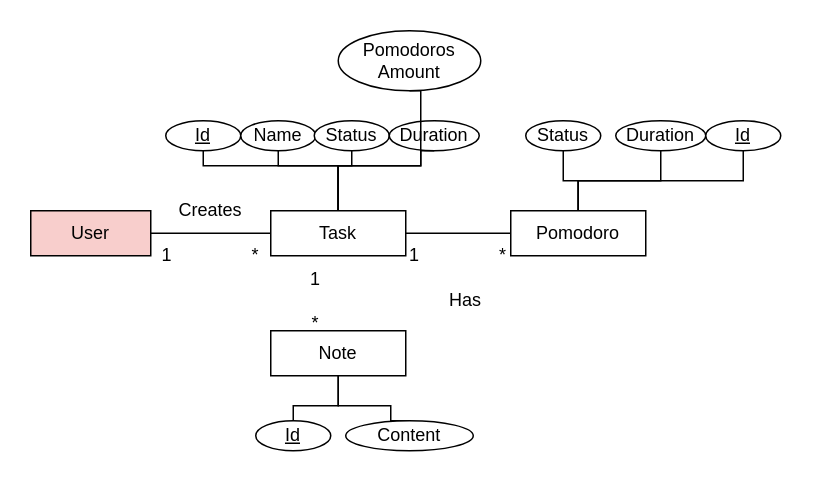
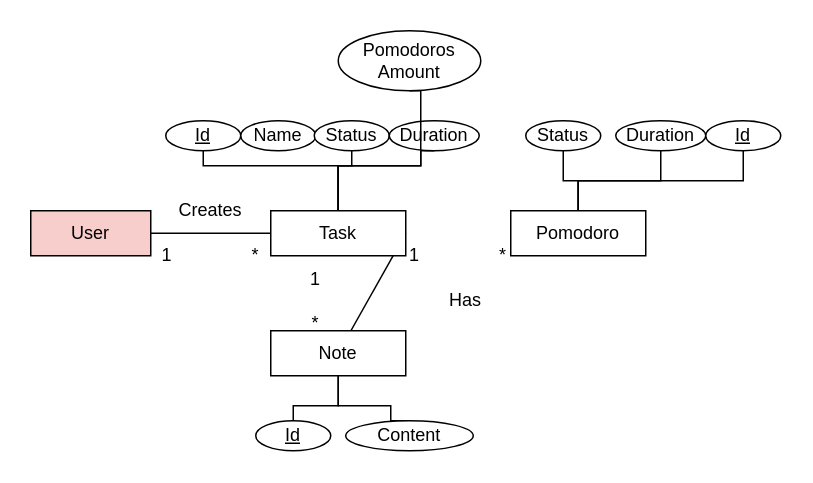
(278, 157) -> none
(458, 233) -> (372, 293)
